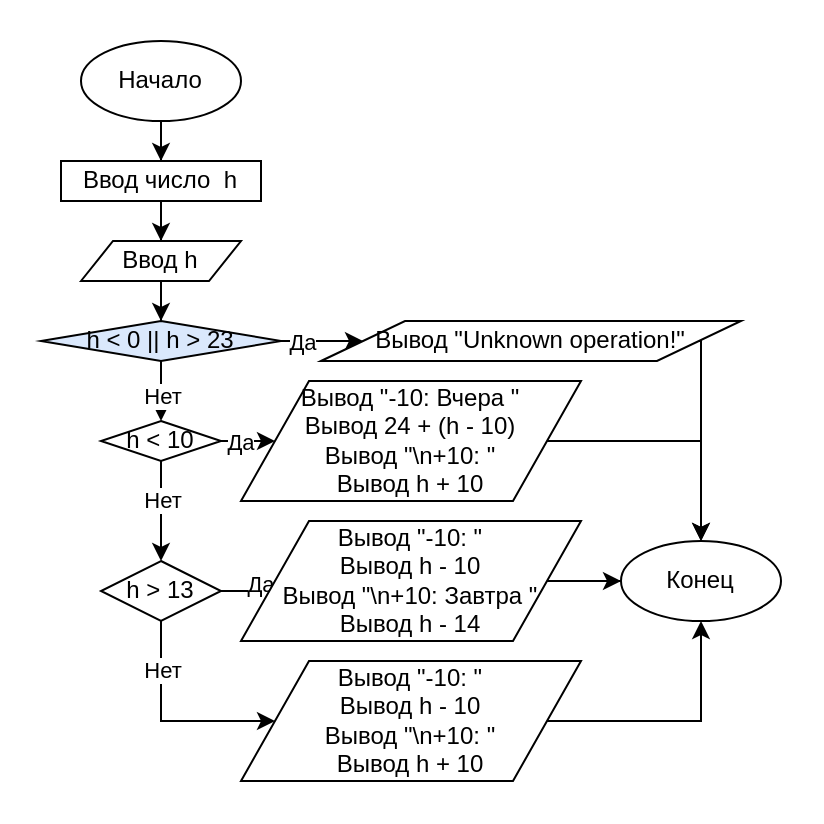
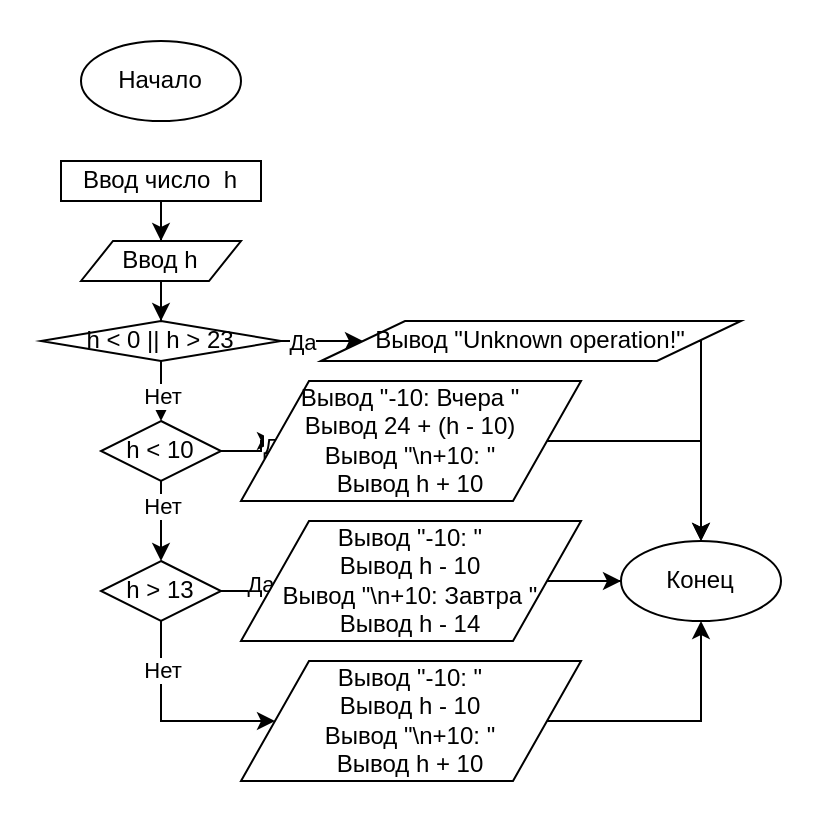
(161, 148) -> none
(161, 341) -> (161, 341)
(161, 441) -> (161, 451)
